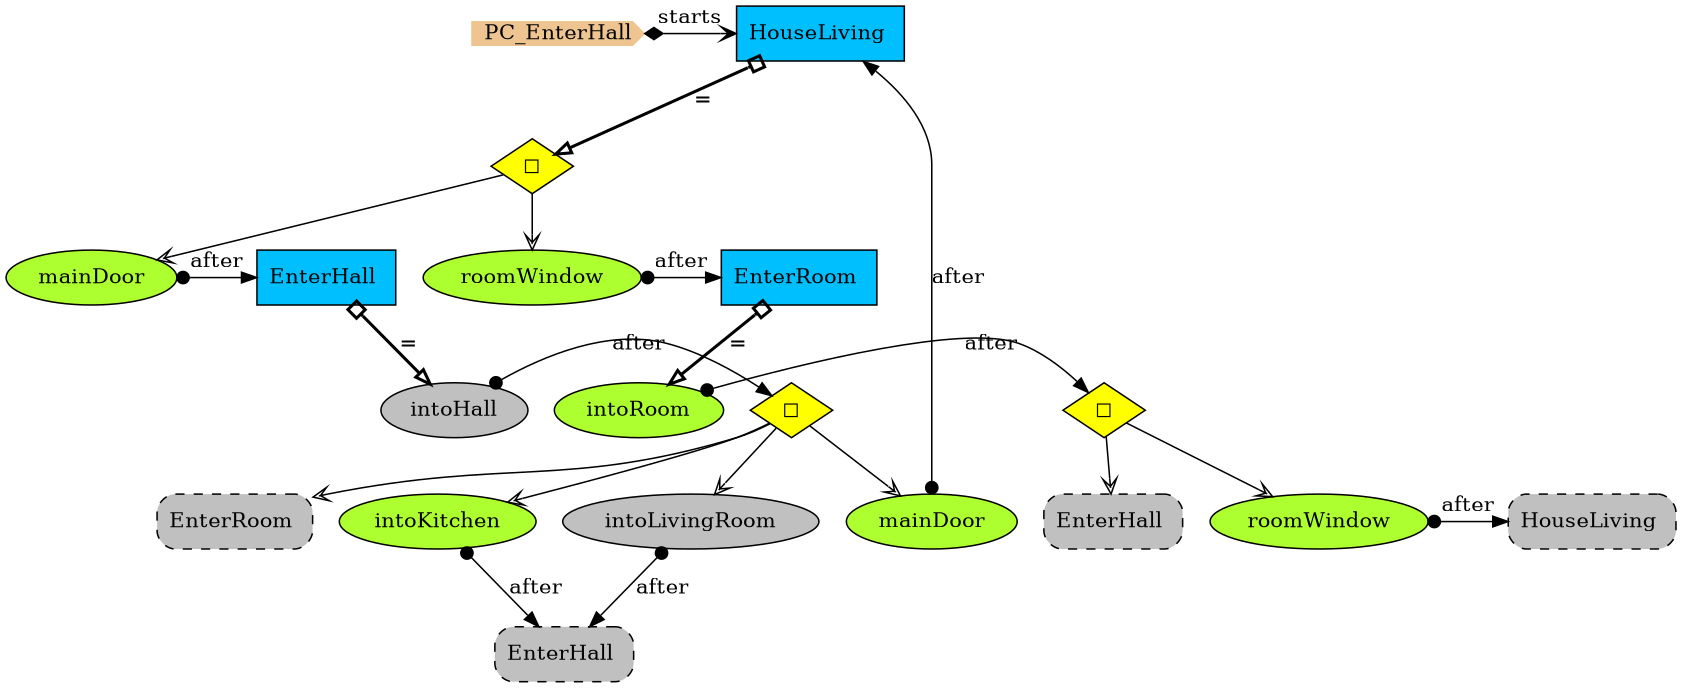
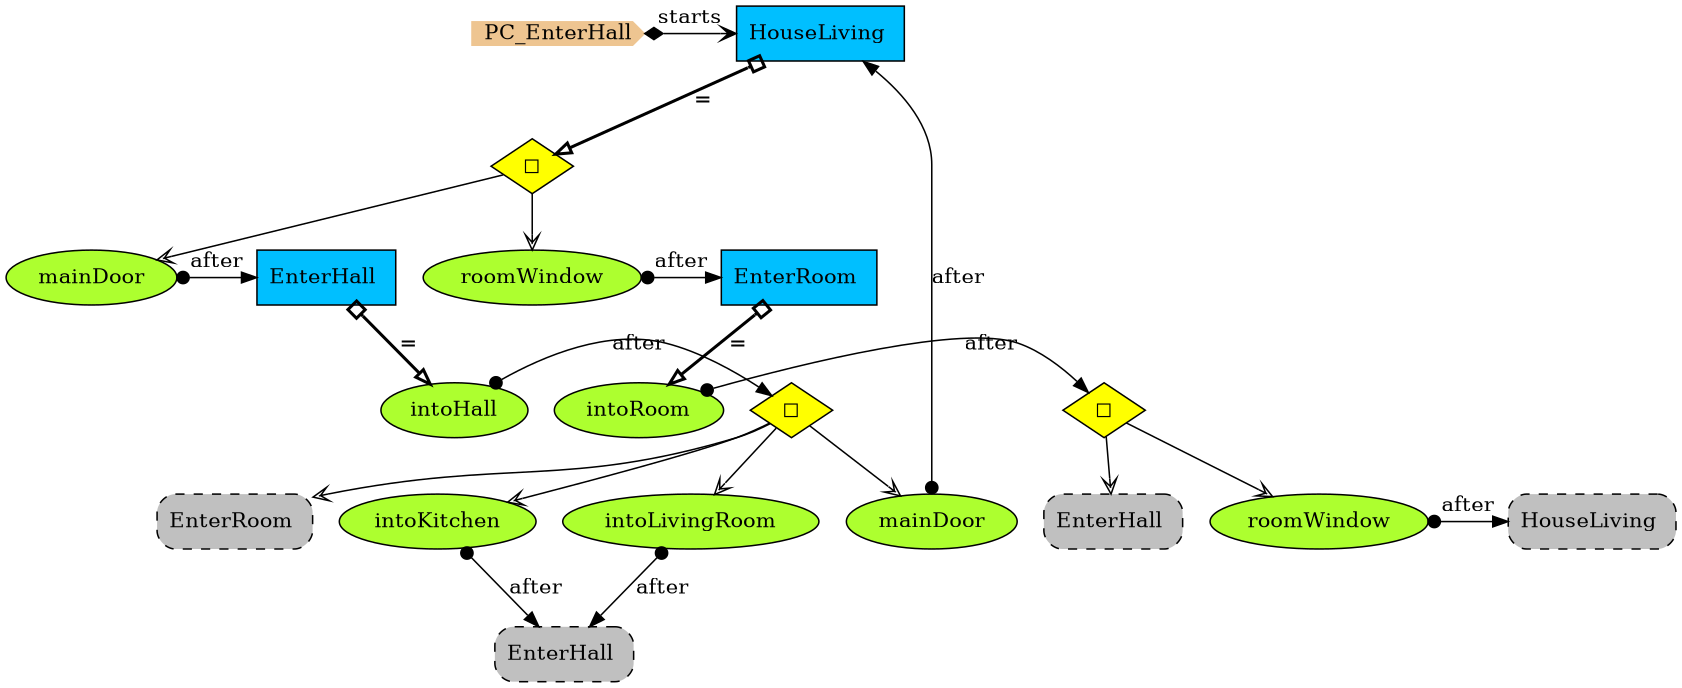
(454, 410) -> (454, 410)
(691, 522) -> (691, 522)
